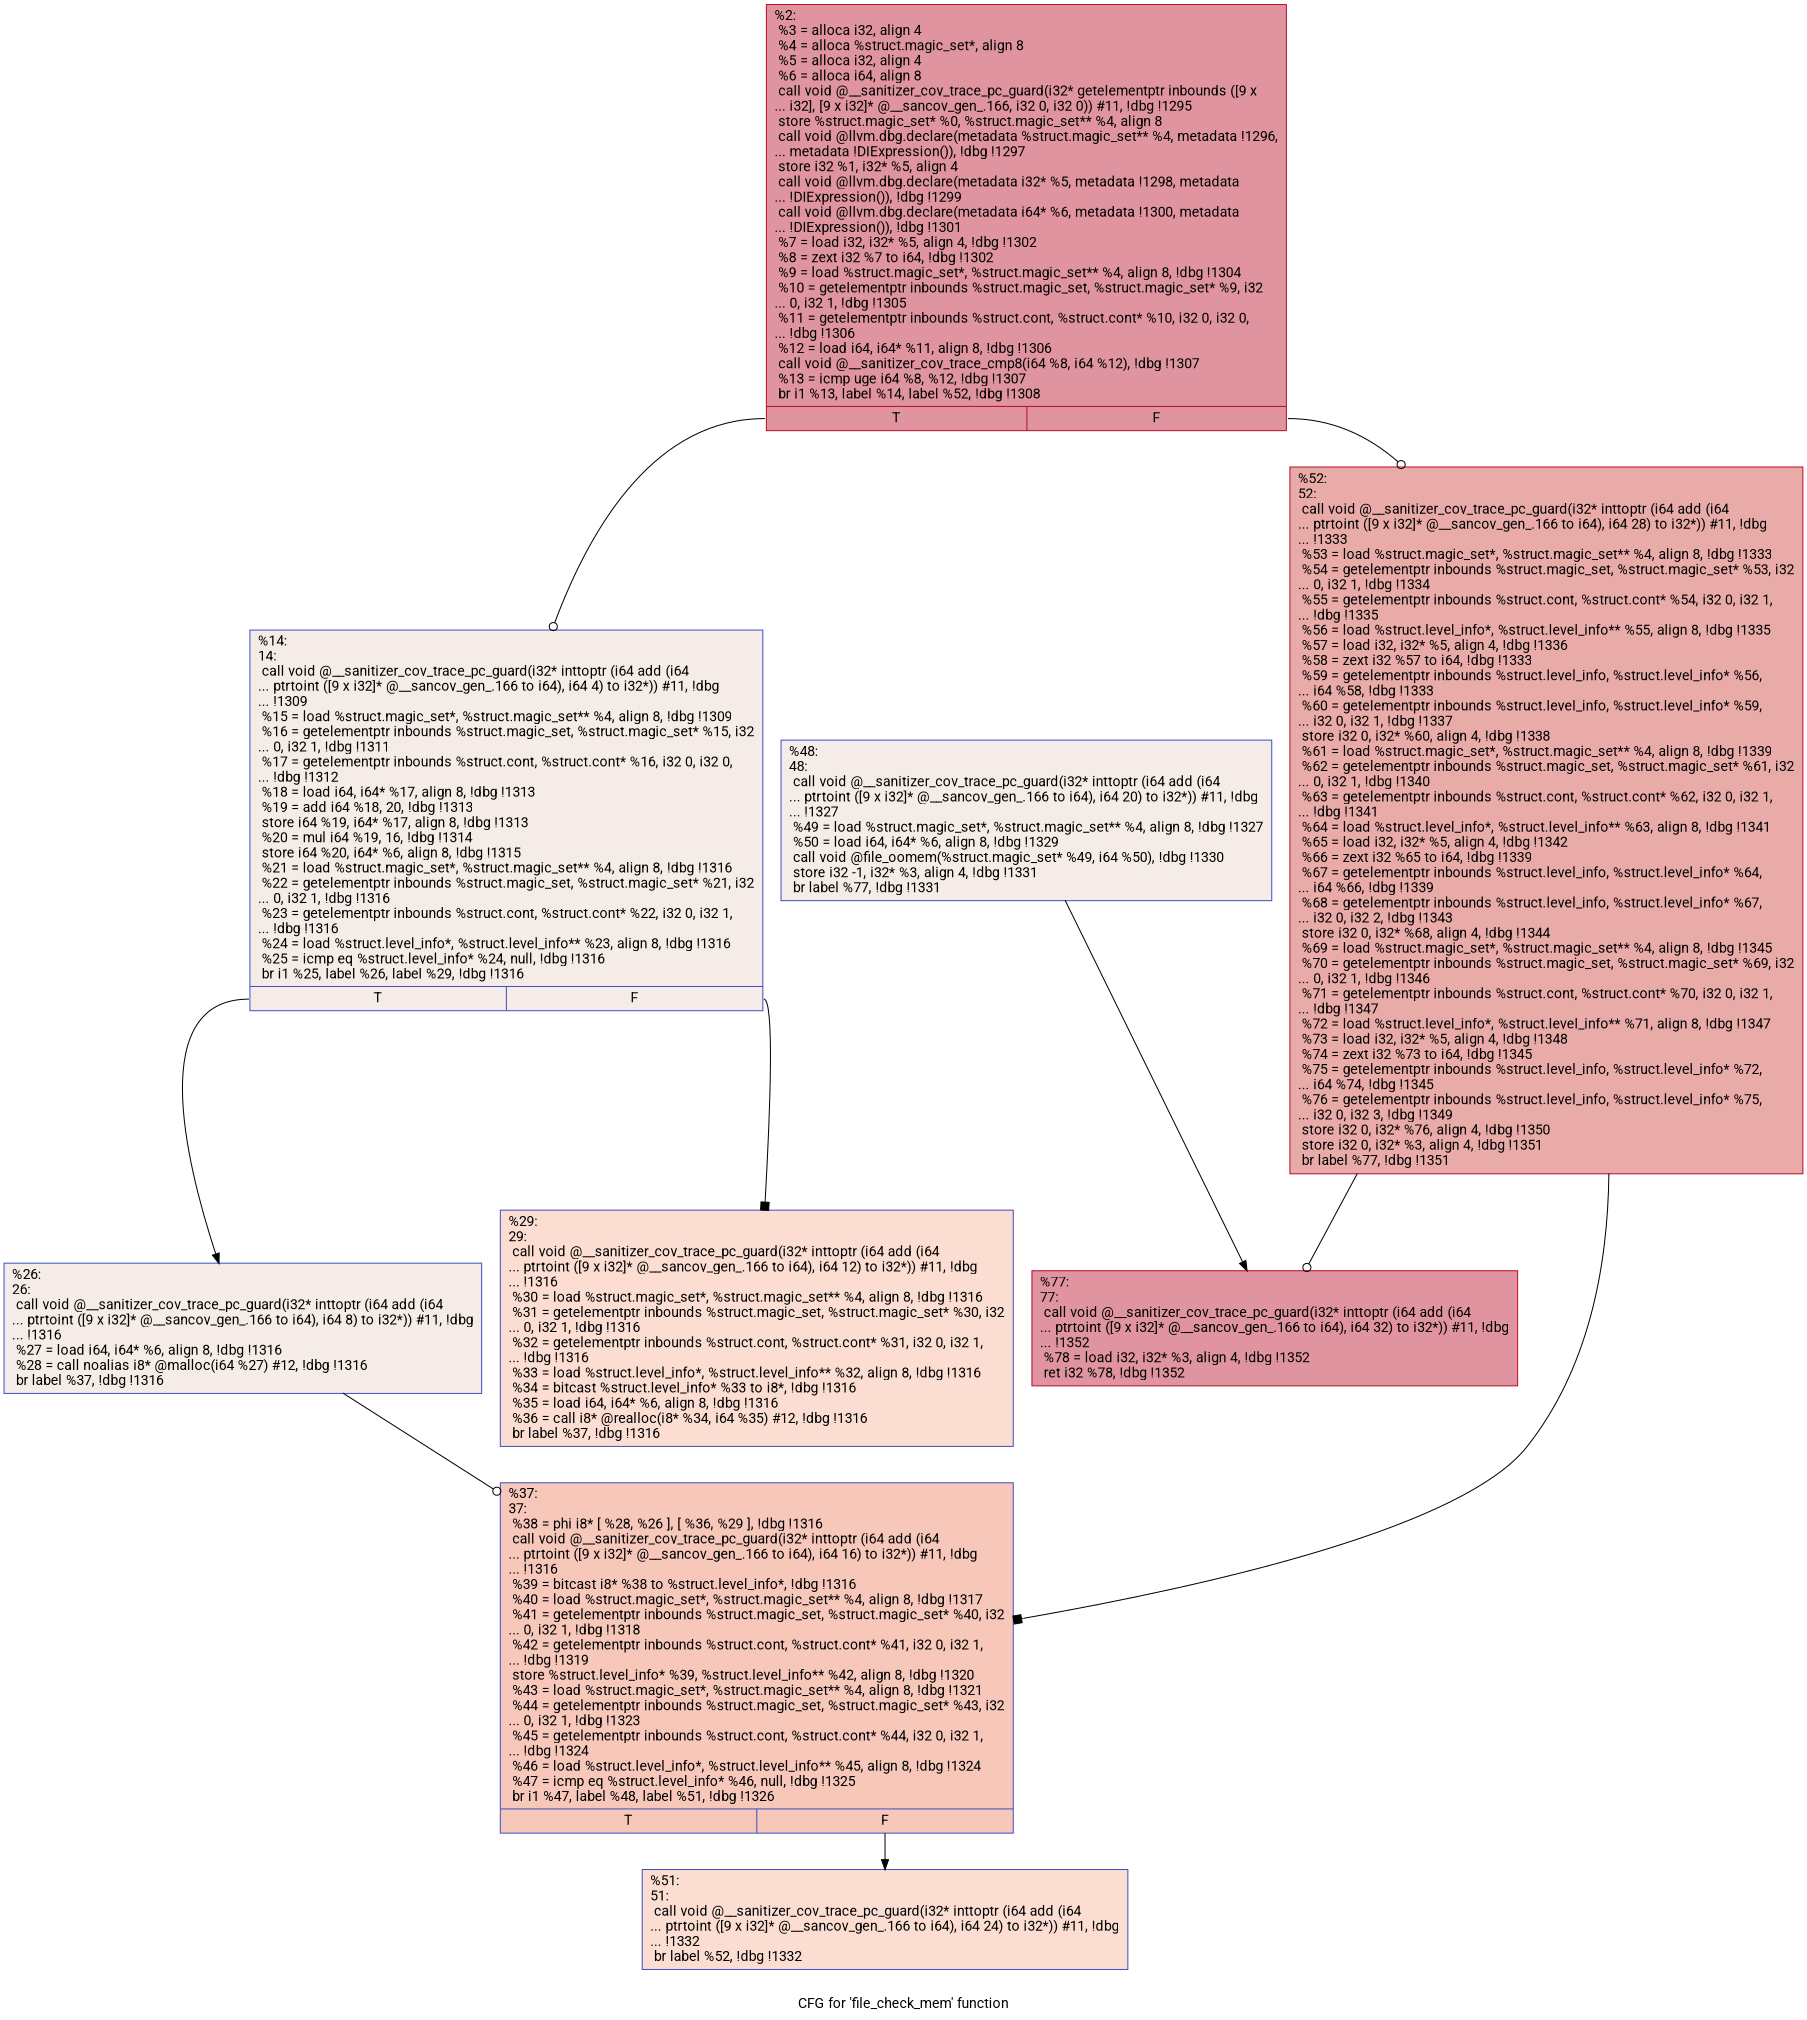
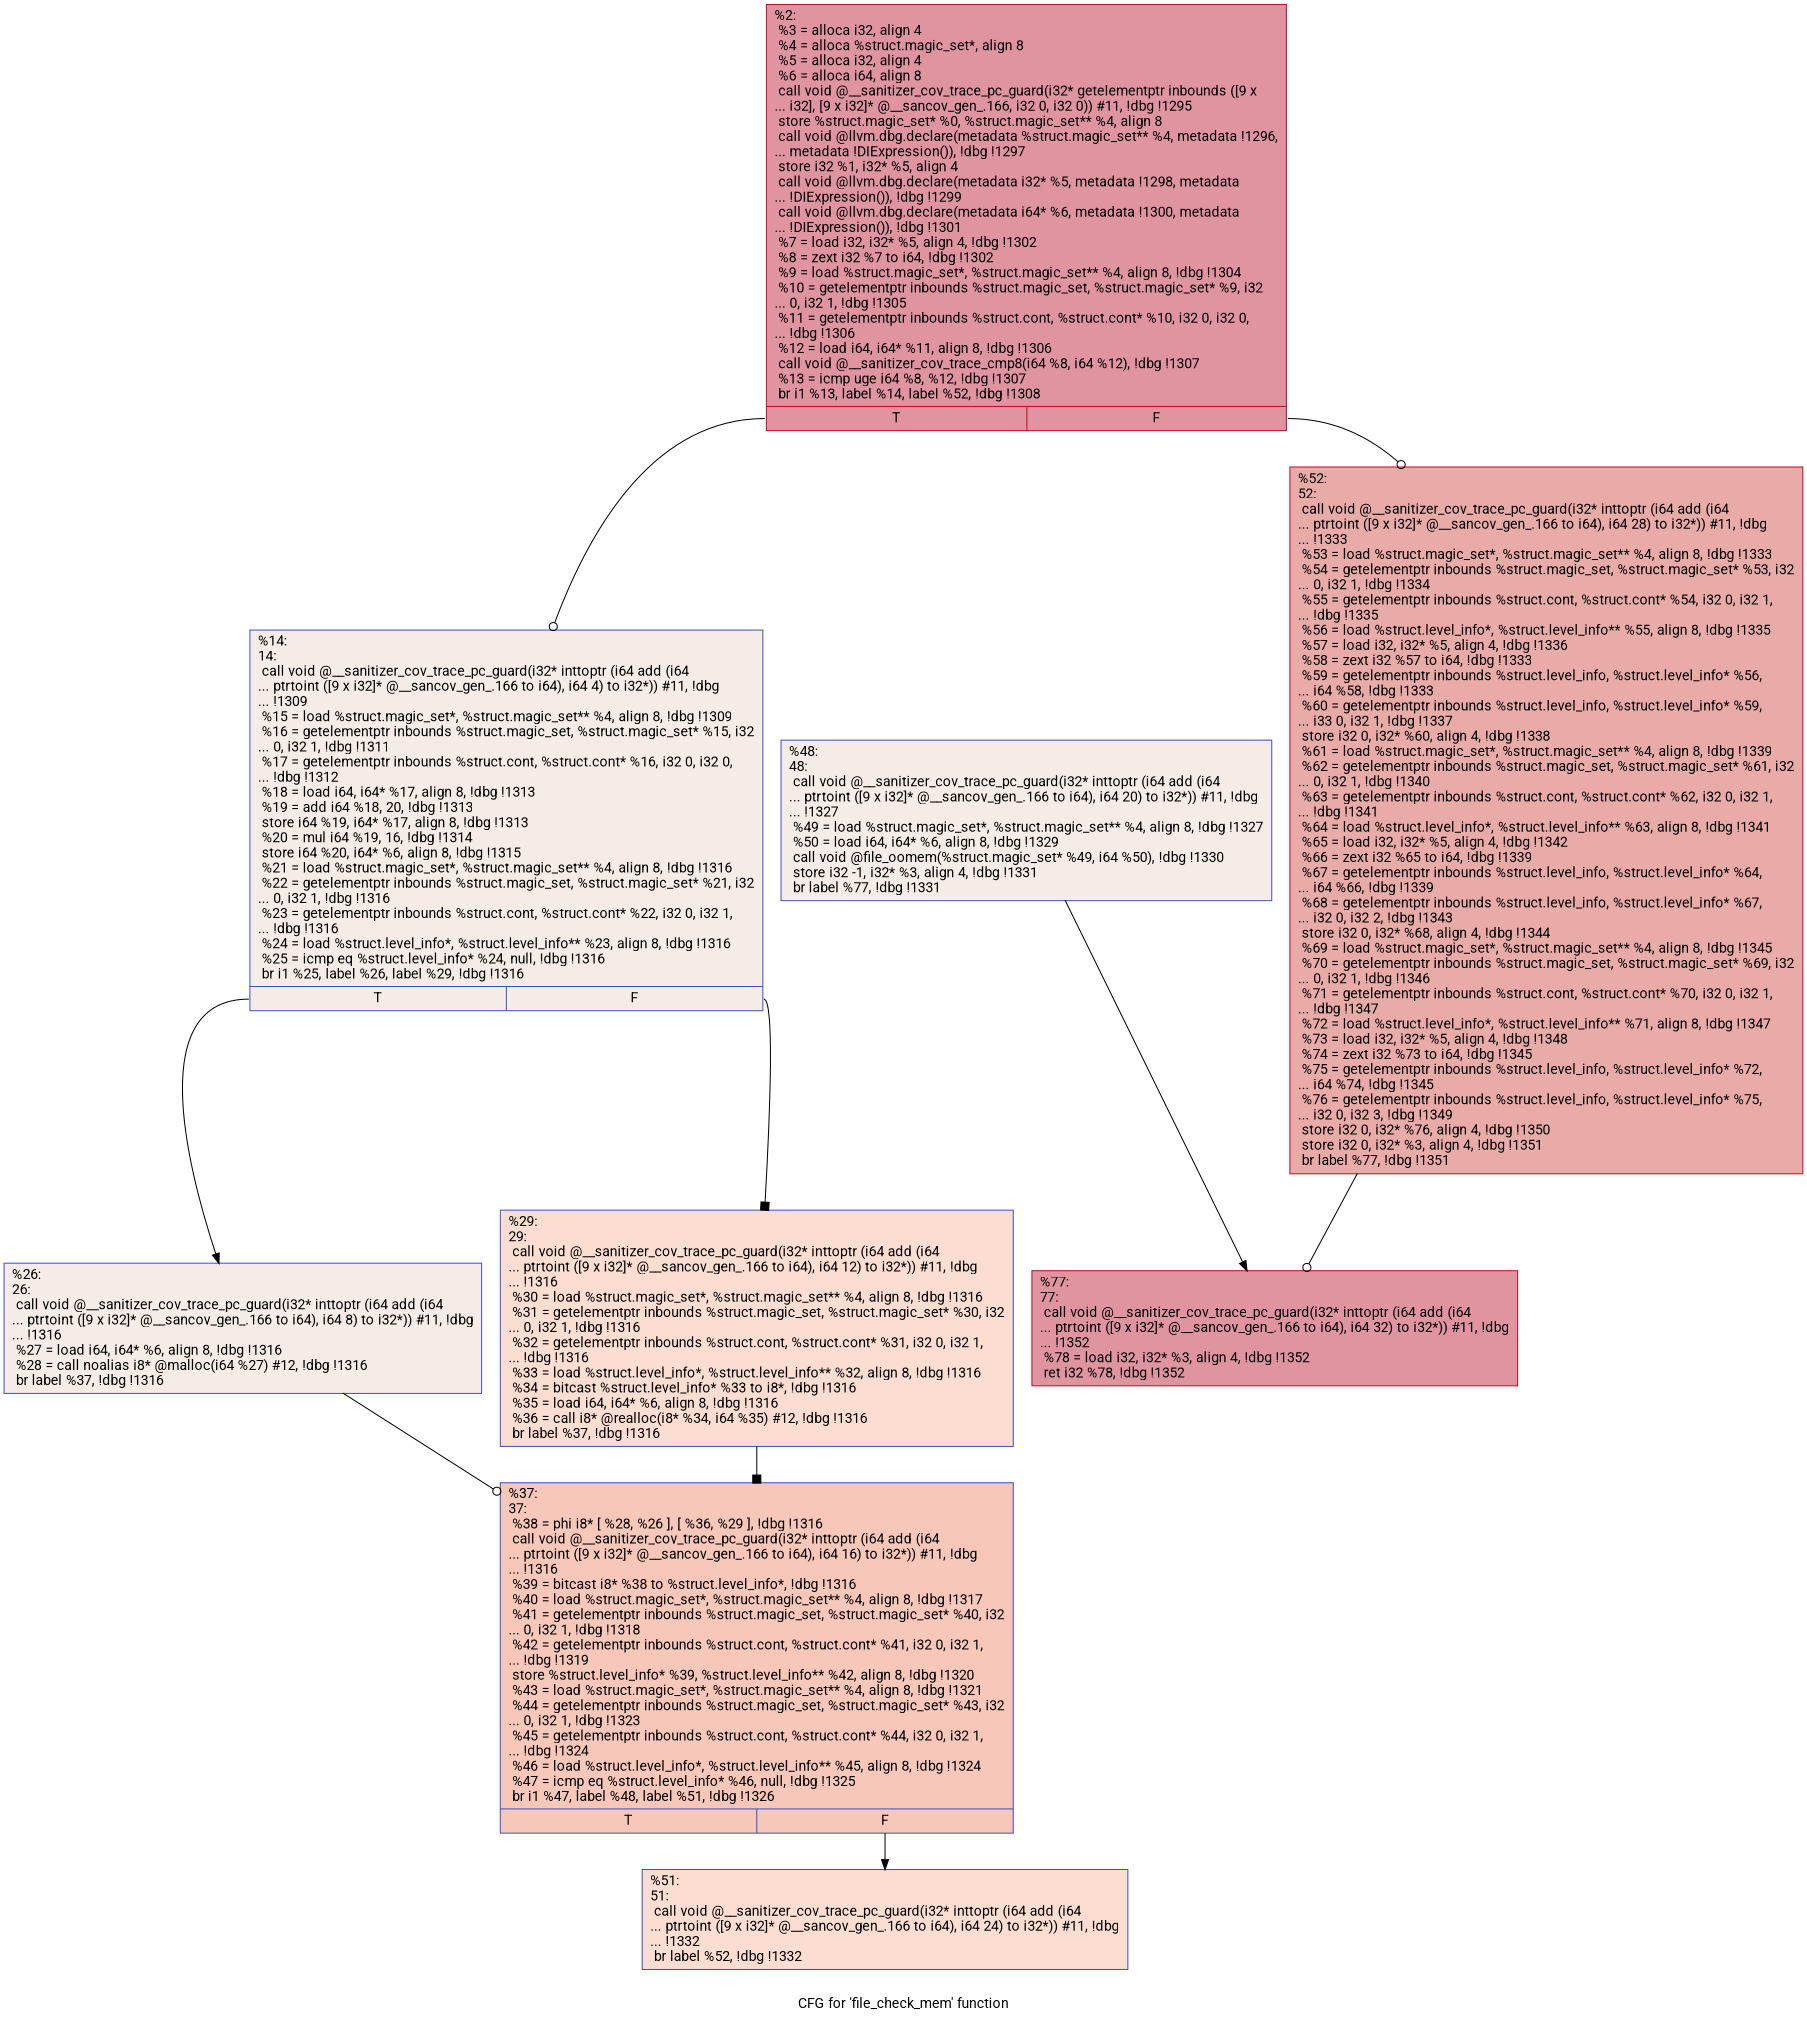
(1376, 721) -> (1376, 721)
(1424, 1513) -> (757, 1460)
